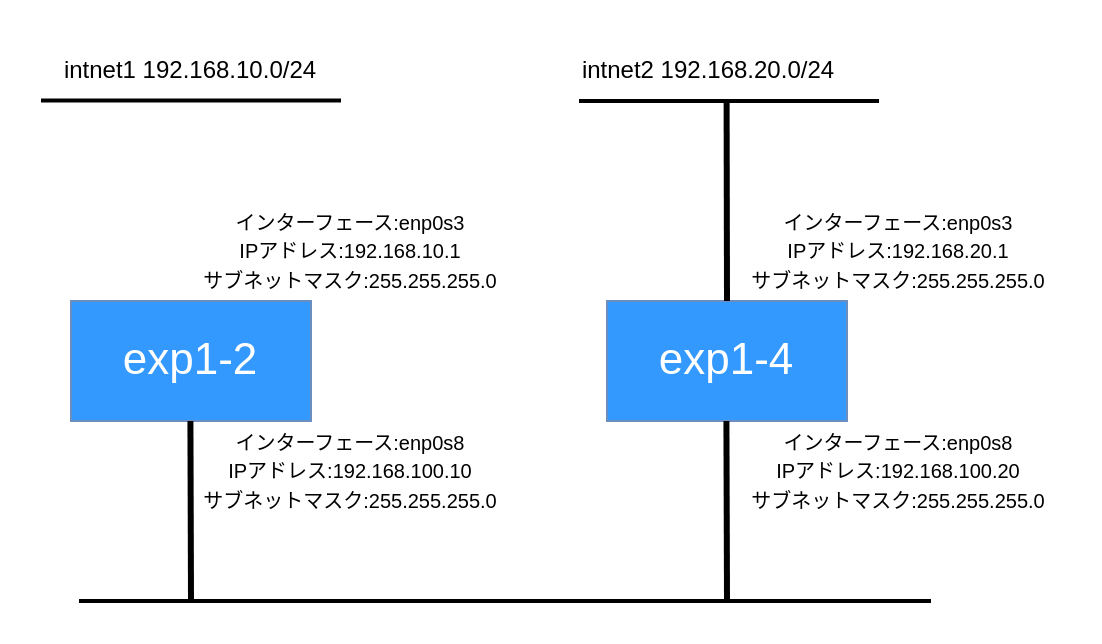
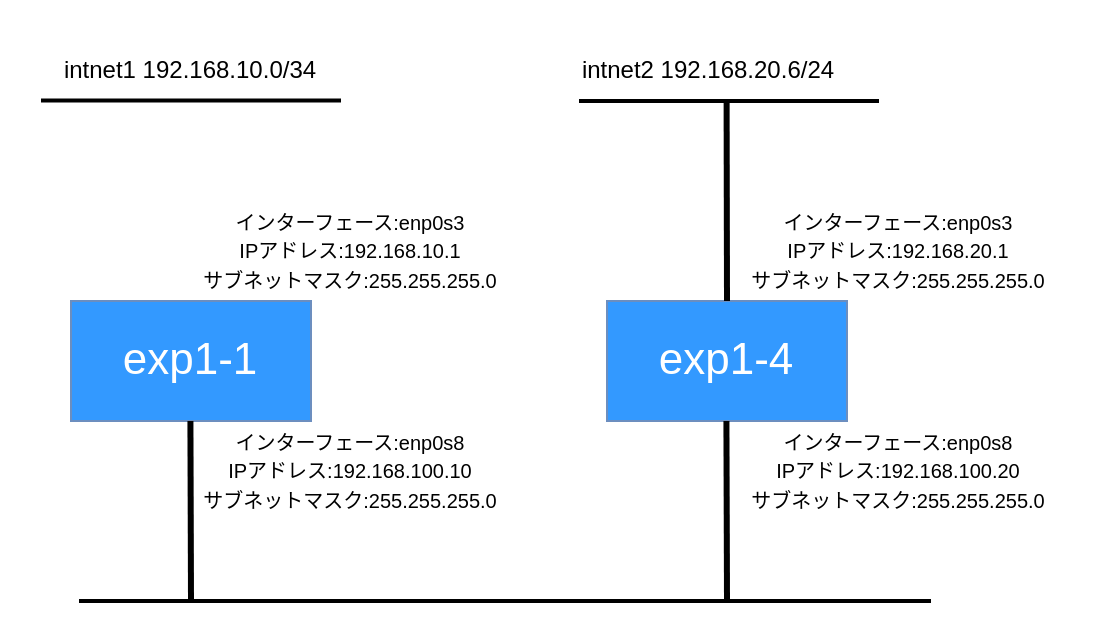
(191, 71) -> (191, 71)
(709, 71) -> (709, 71)
(191, 361) -> (191, 361)
